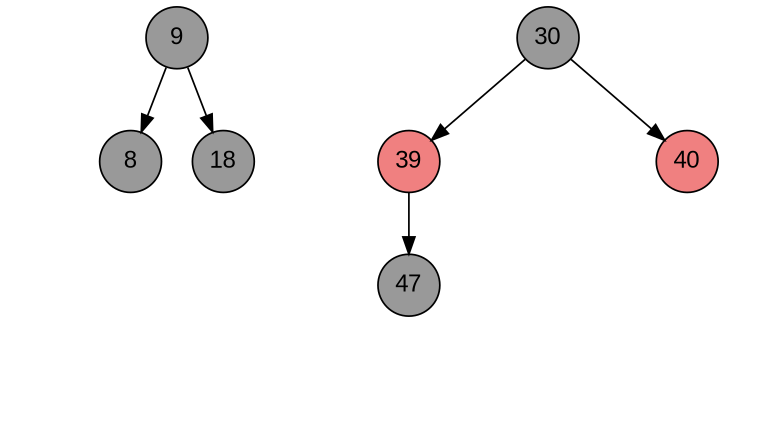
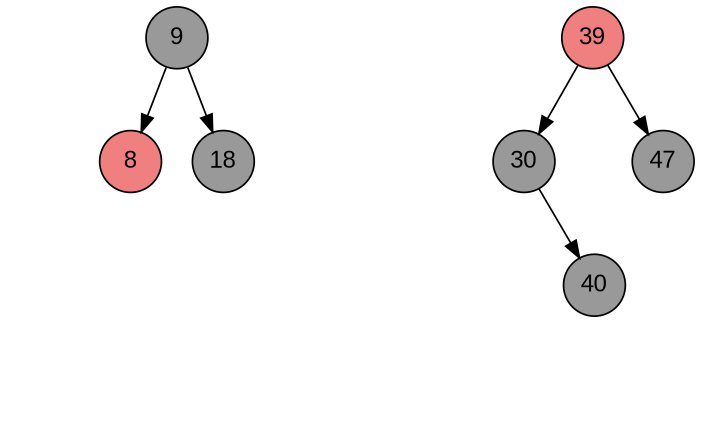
(485, 94) -> (563, 92)
(131, 161) -> (131, 161)
(687, 161) -> (594, 285)
